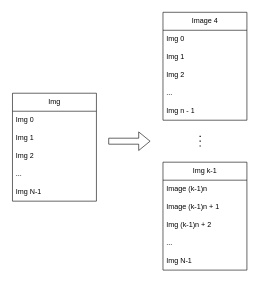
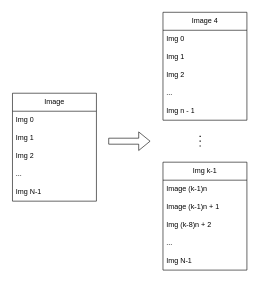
(54, 102) -> (54, 102)
(192, 225) -> (192, 225)
